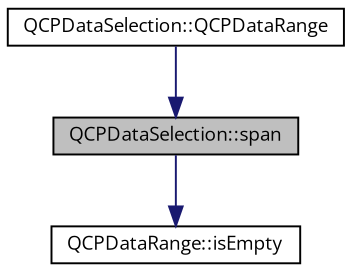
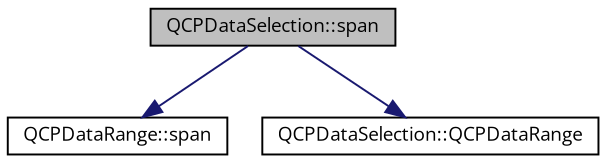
(176, 72) -> (343, 76)
(176, 245) -> (118, 136)
